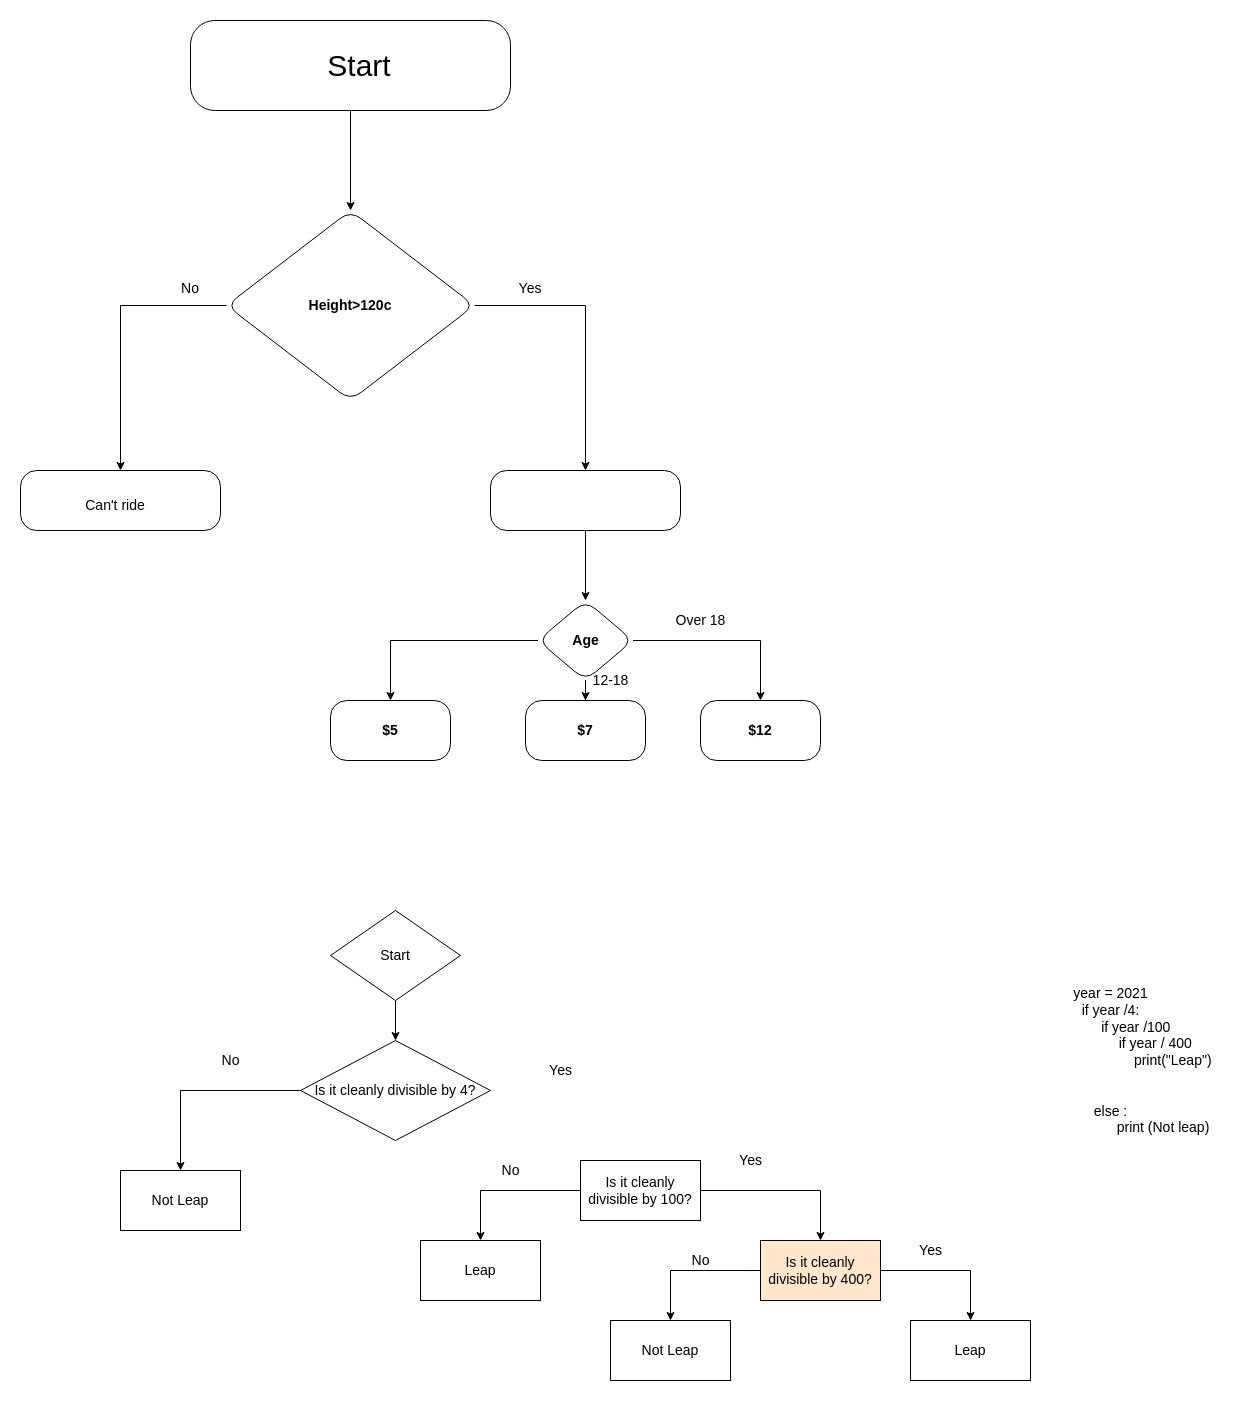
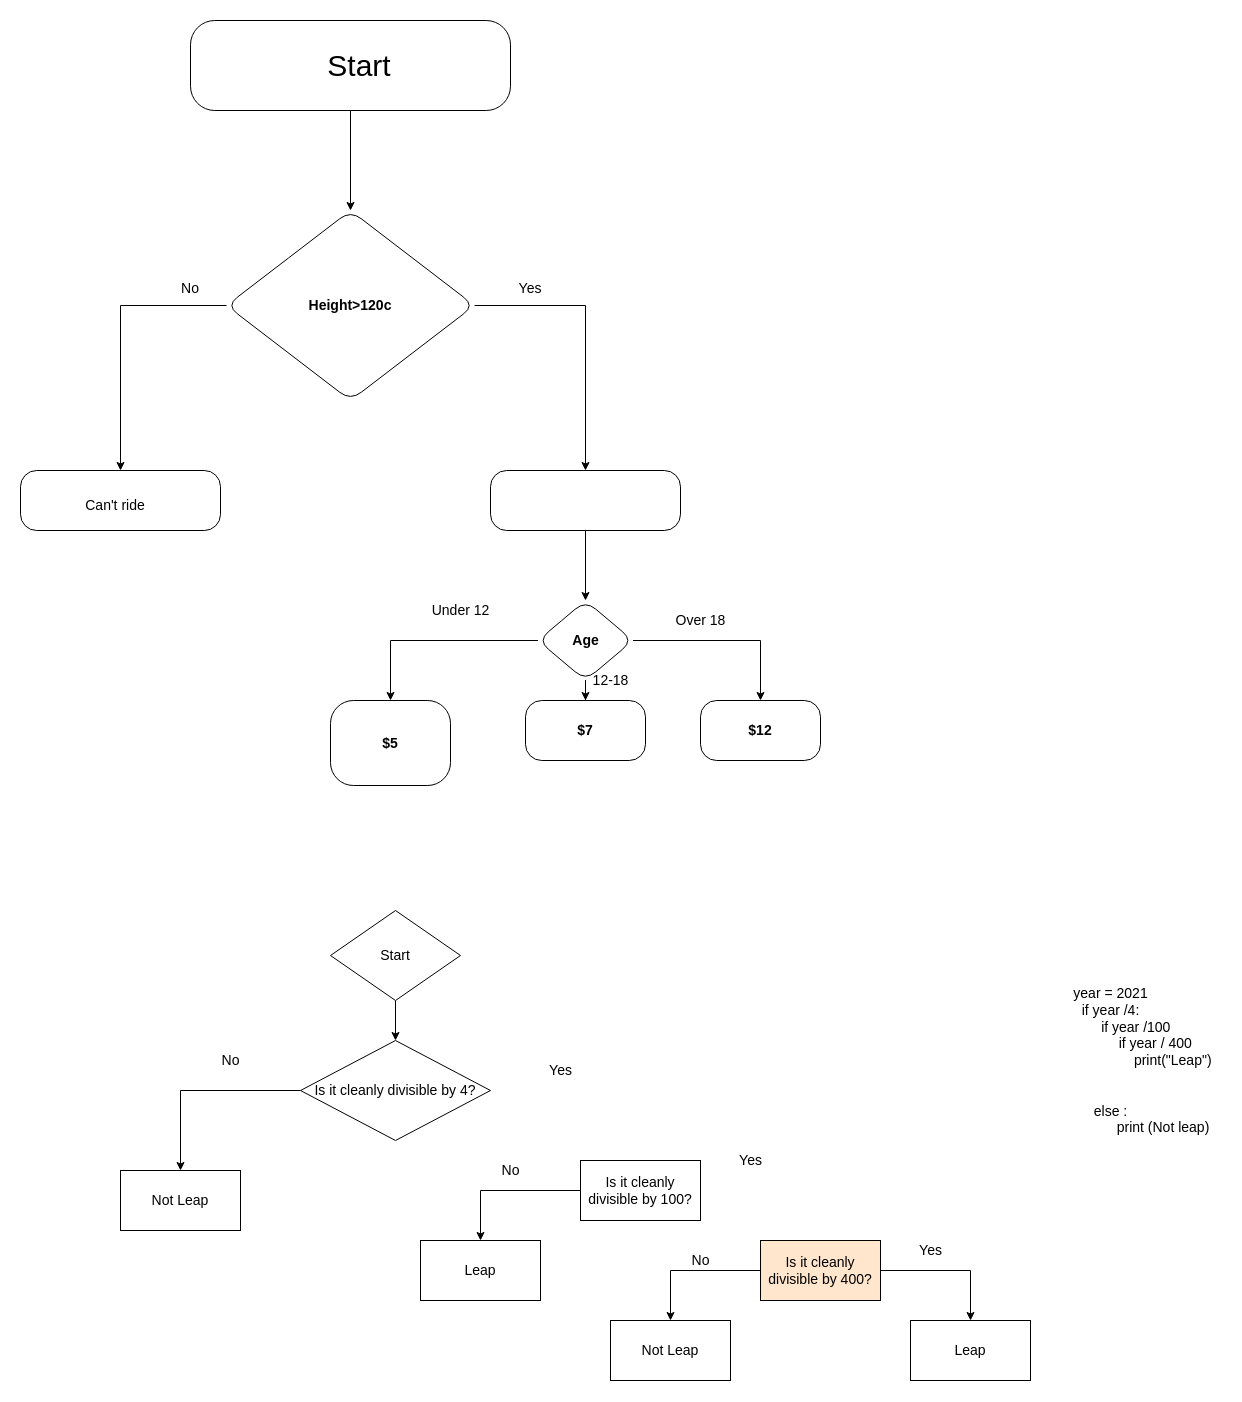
none -> (461, 611)
(391, 731) -> (391, 743)
(782, 1191) -> none
